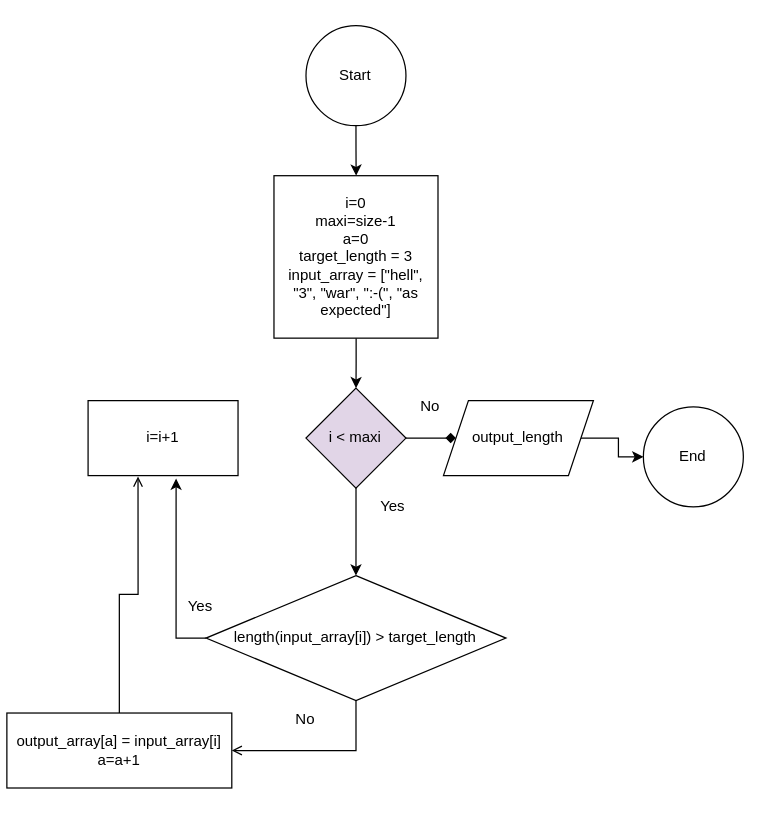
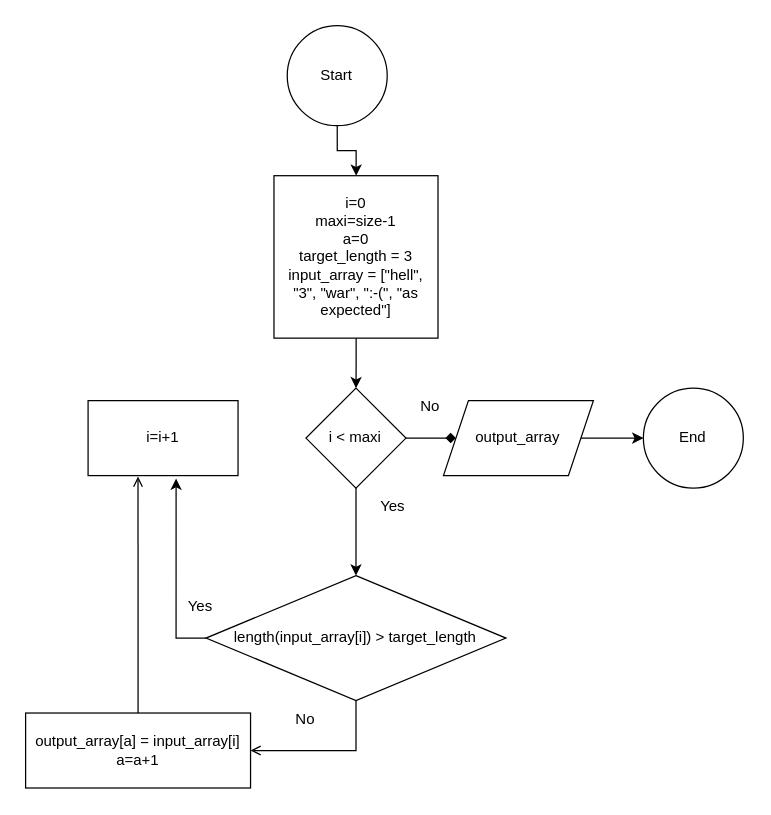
(356, 76) -> (337, 76)
(356, 438) -> (356, 438)
(518, 438) -> (518, 438)
(694, 457) -> (694, 438)
(119, 751) -> (138, 751)
